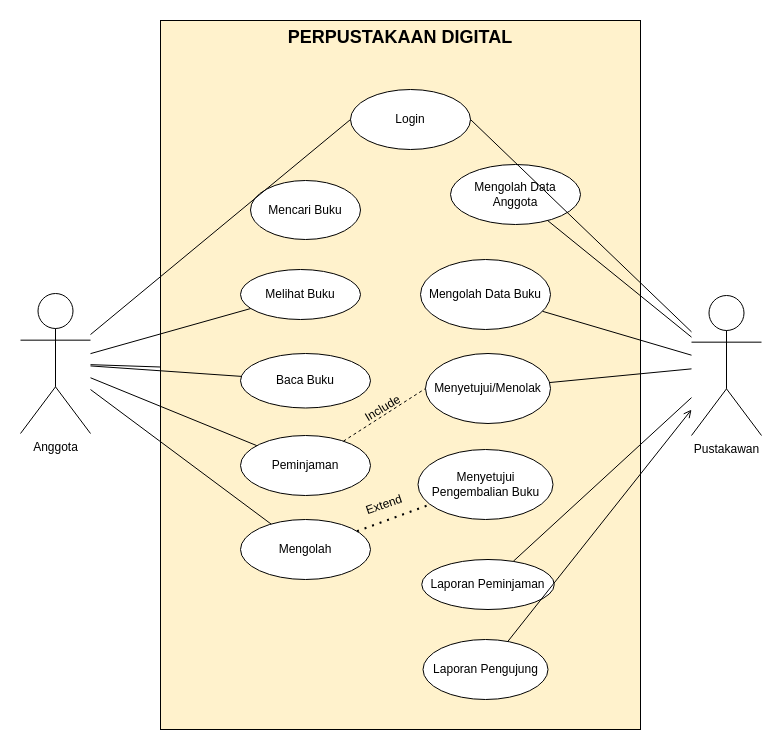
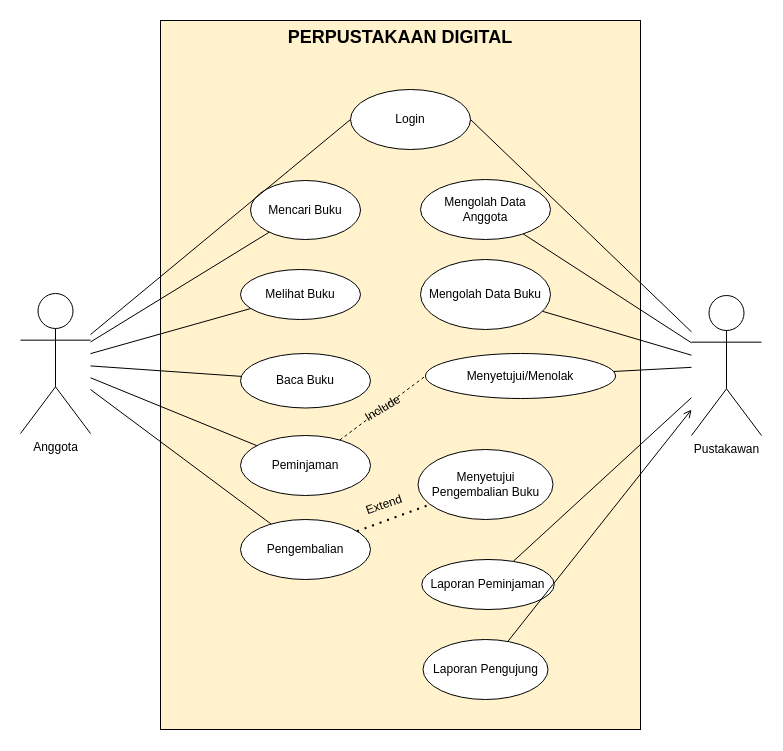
(516, 195) -> (486, 210)
(133, 366) -> (180, 287)
(488, 389) -> (521, 376)
(306, 550) -> (306, 550)
